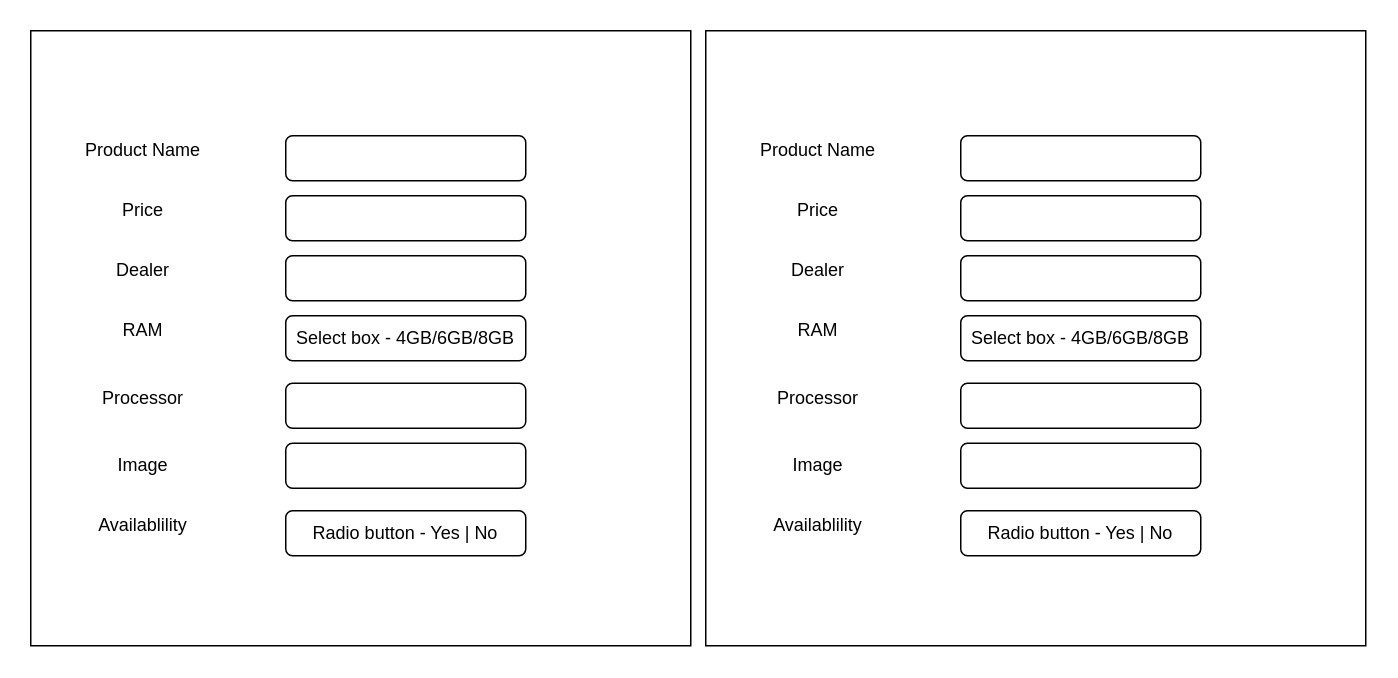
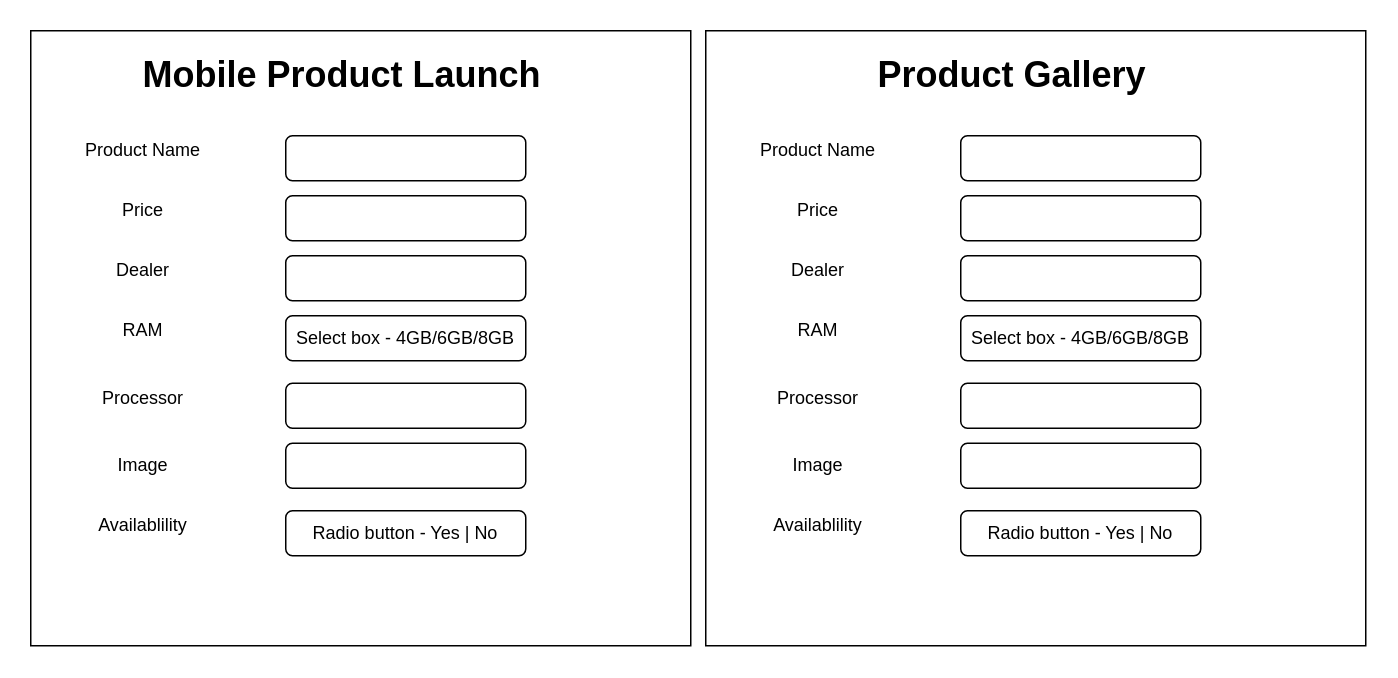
none -> (346, 76)
none -> (1081, 76)
